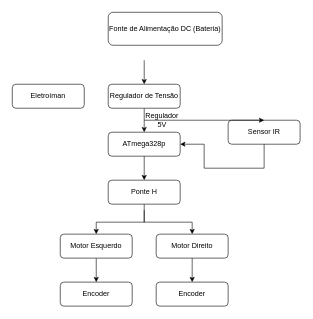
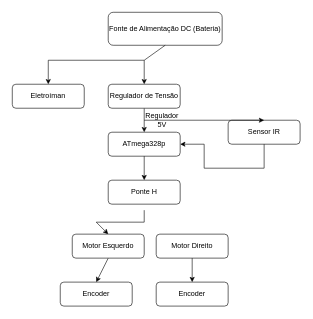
none -> (156, 52)
(192, 228) -> none
(96, 246) -> (108, 246)
